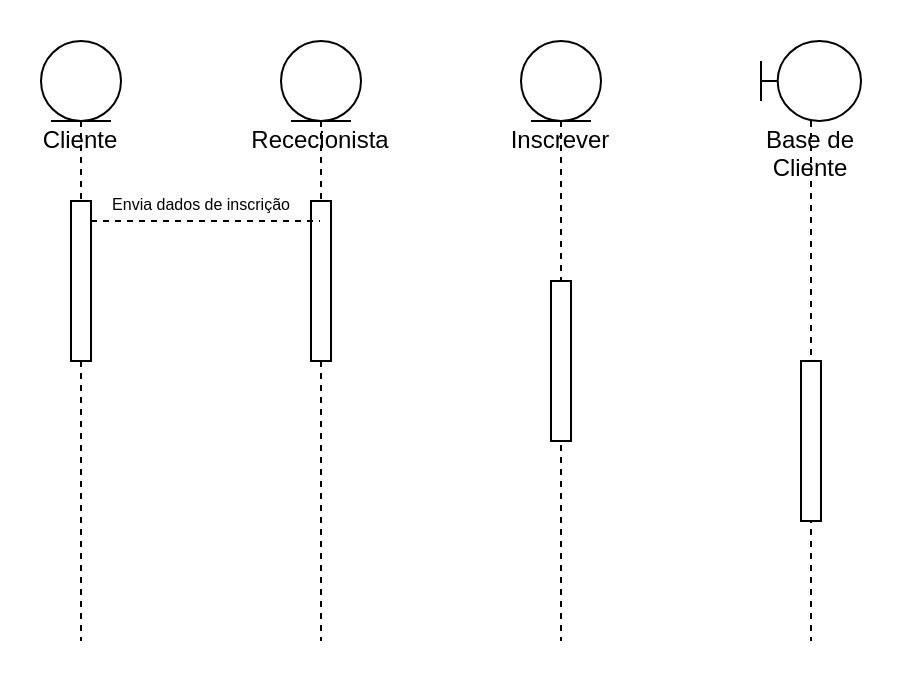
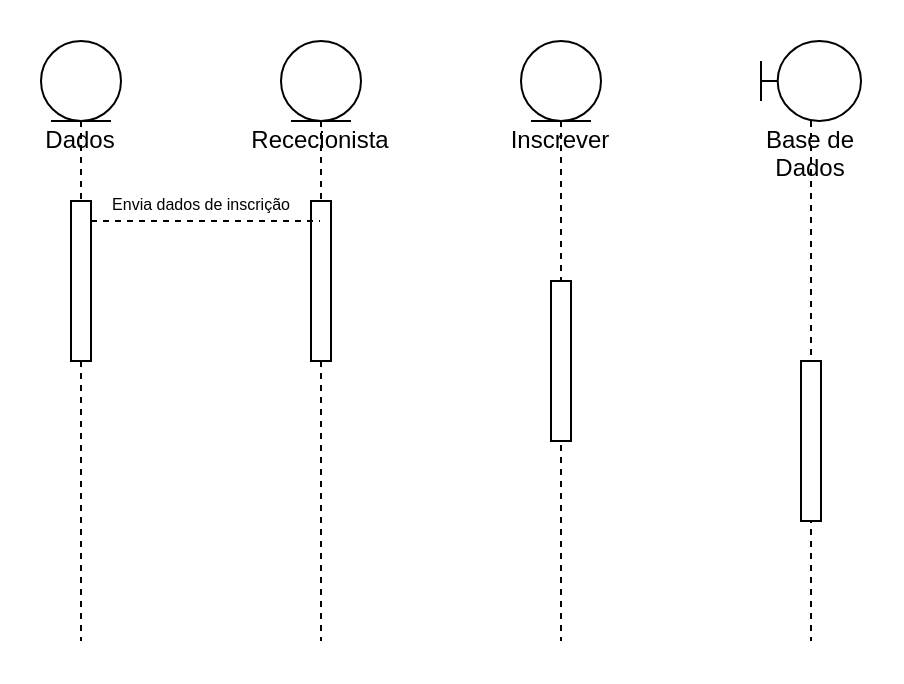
(81, 156) -> (81, 141)
(811, 156) -> (811, 156)
